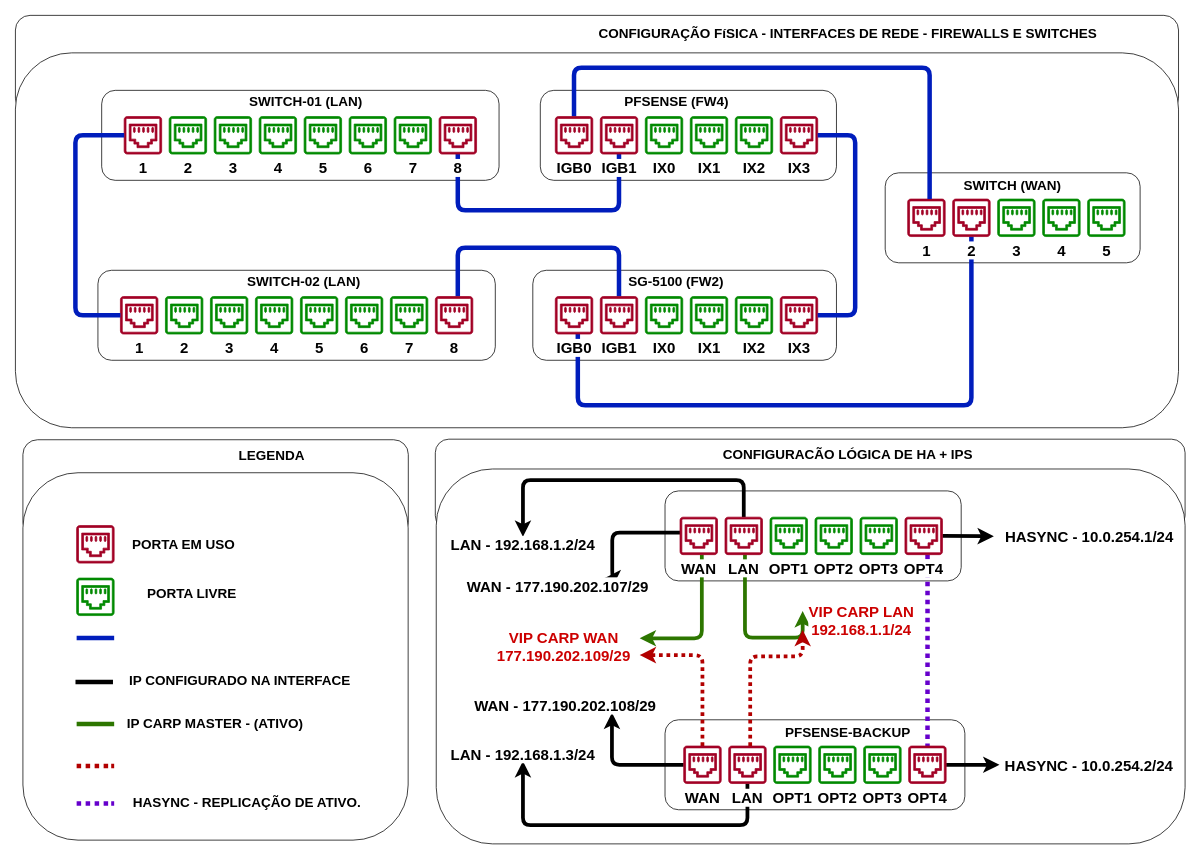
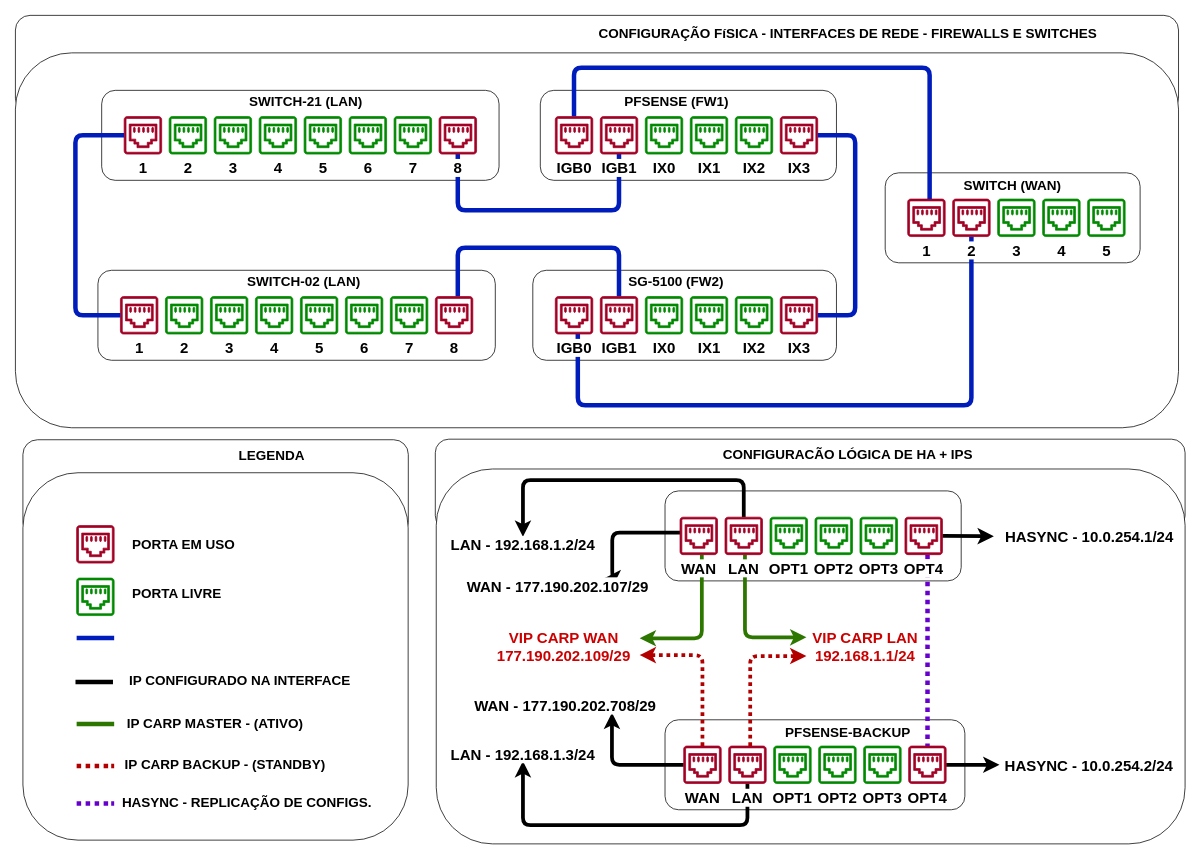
(306, 102) -> (306, 102)
(677, 102) -> (677, 102)
(192, 593) -> (177, 593)
(862, 621) -> (866, 647)
(566, 705) -> (566, 705)
none -> (225, 765)
(247, 803) -> (247, 803)
